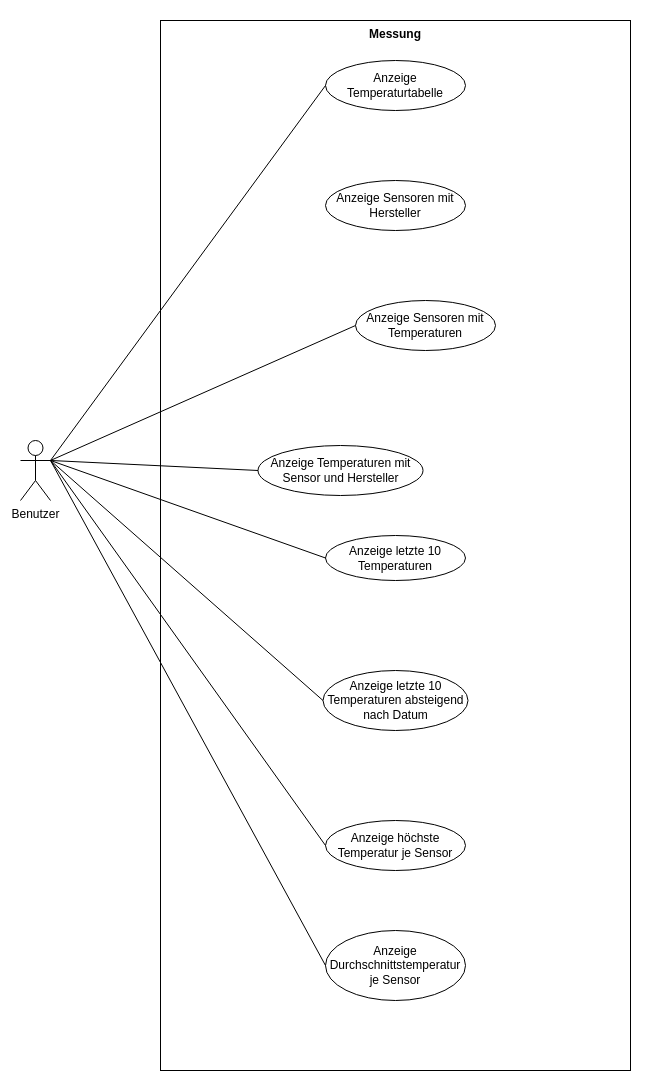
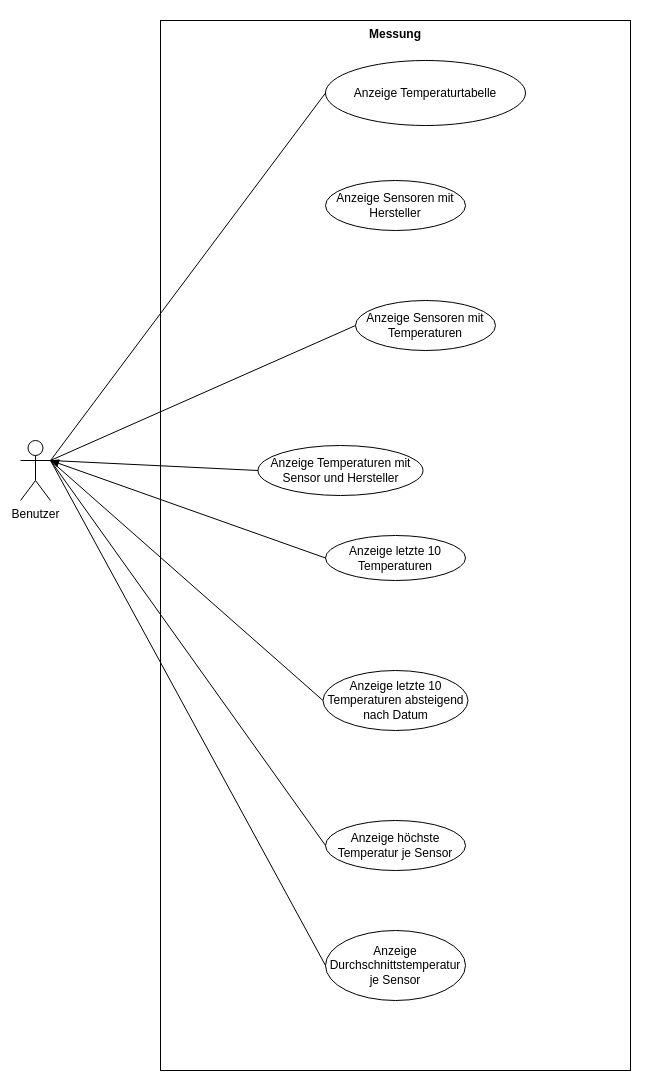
(396, 86) -> (426, 93)
(58, 463) -> (59, 464)
